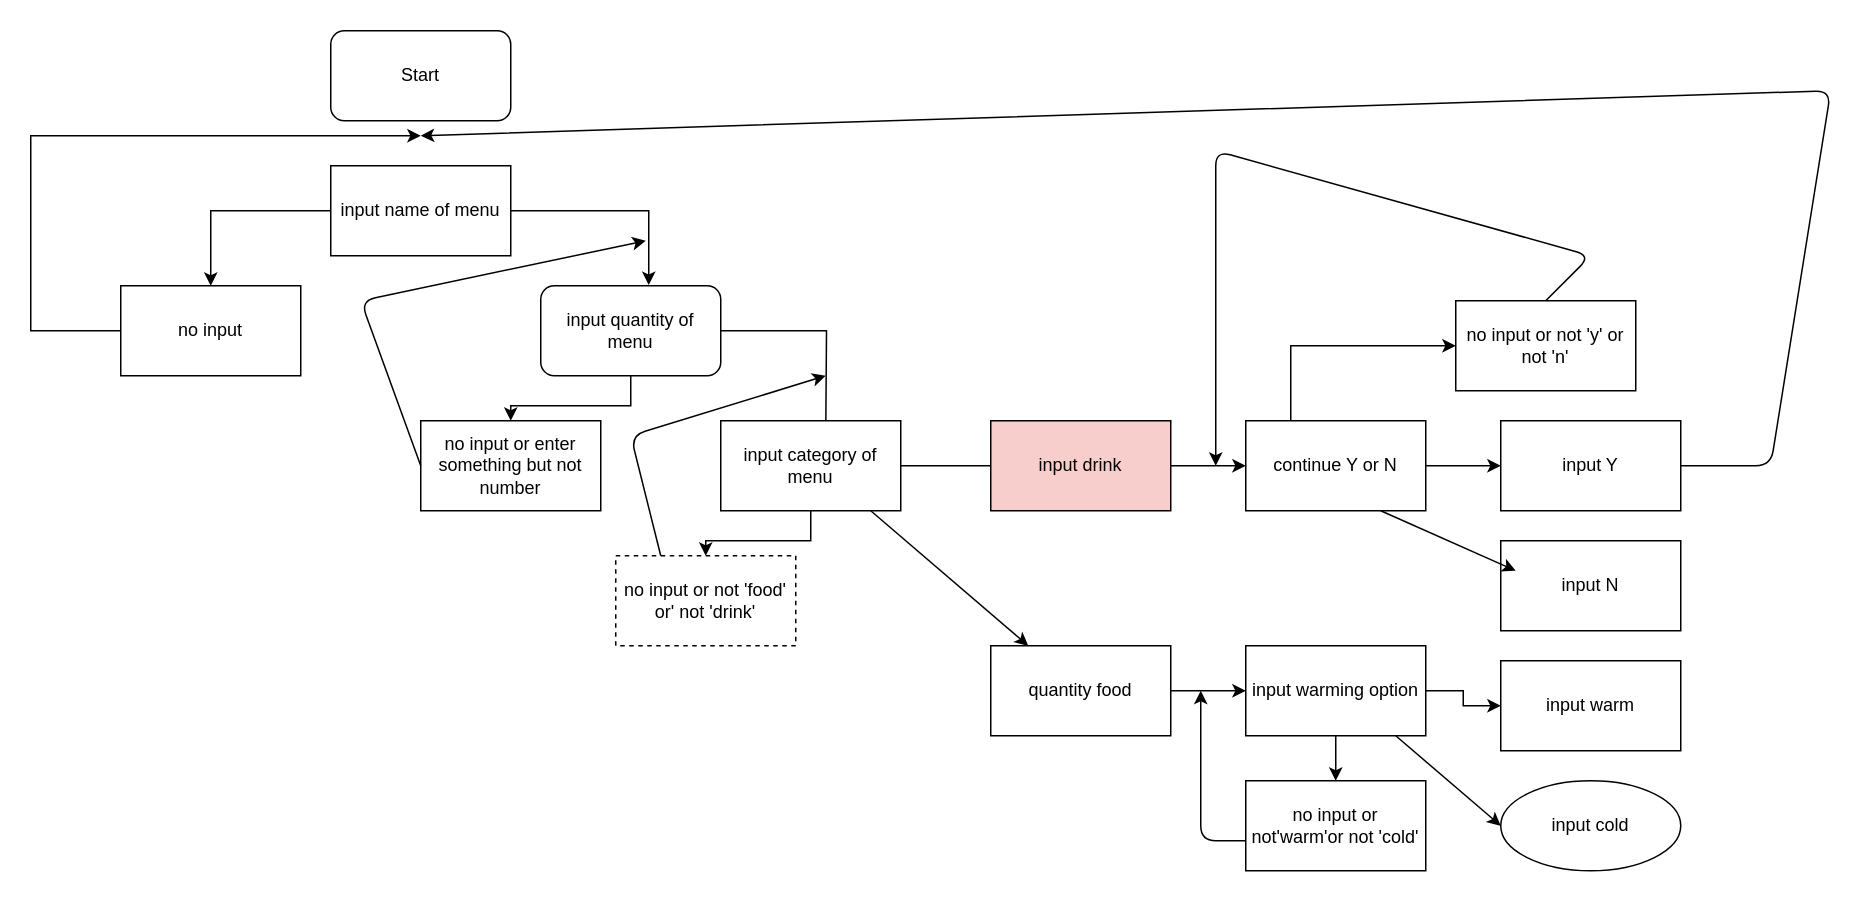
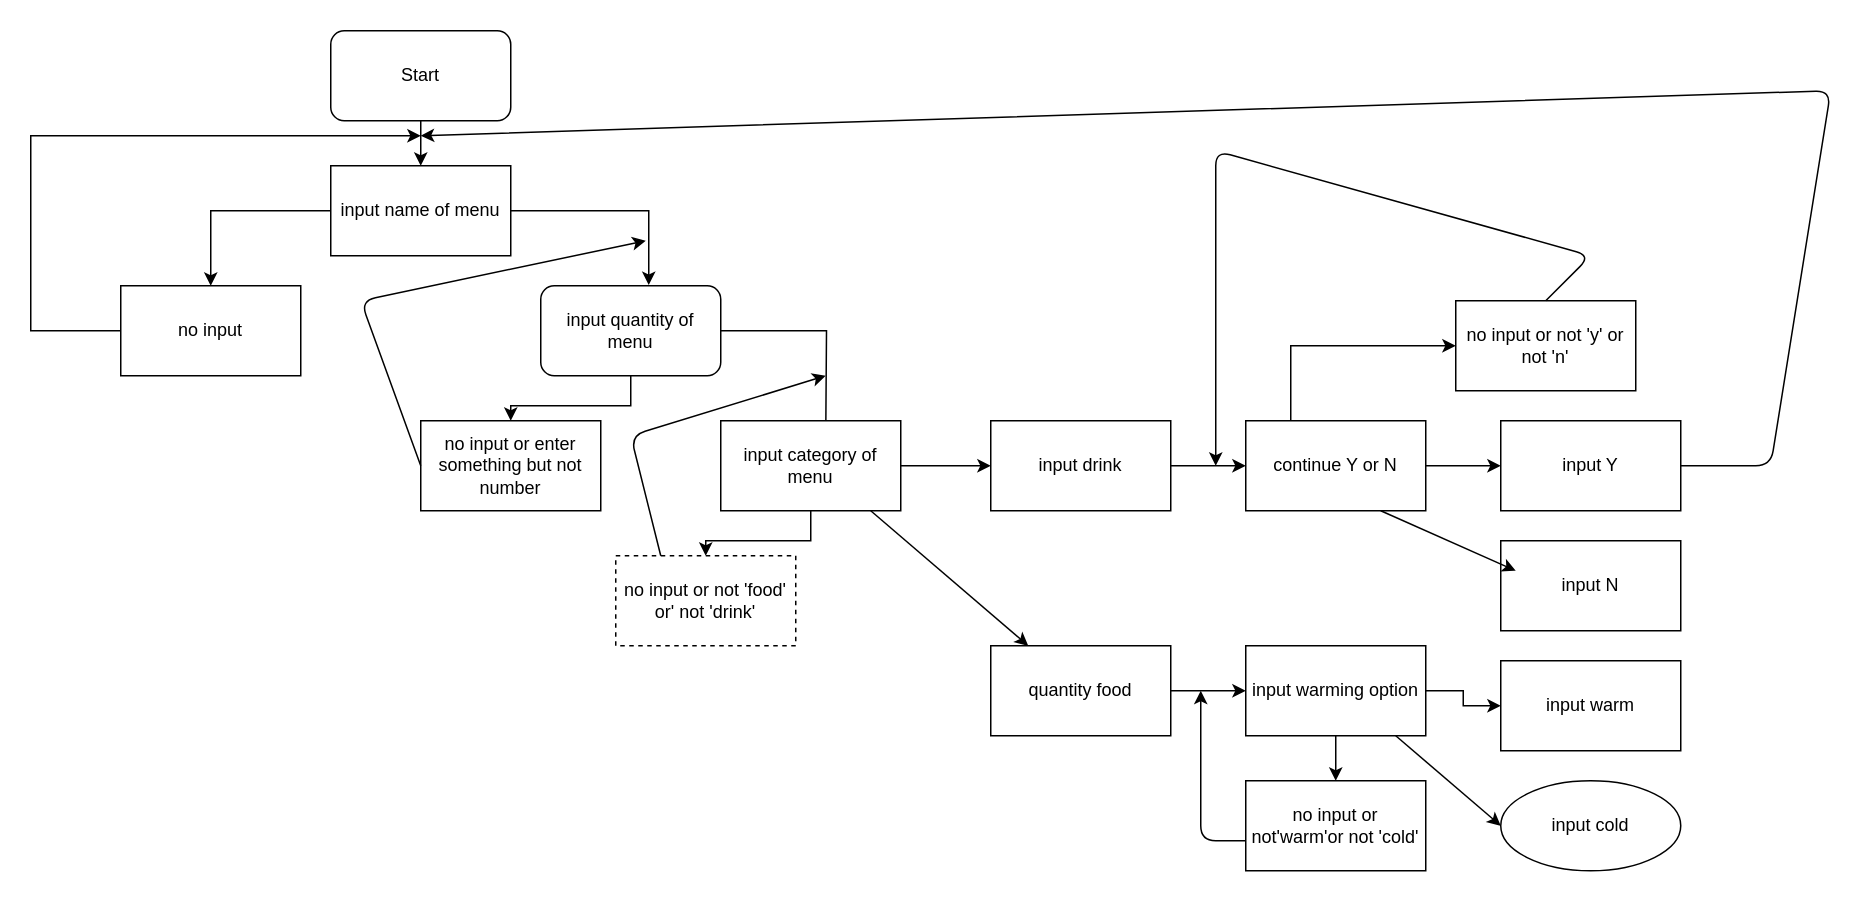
none -> (421, 149)
(983, 466) -> (979, 466)
(1081, 466) -> (1081, 466)
